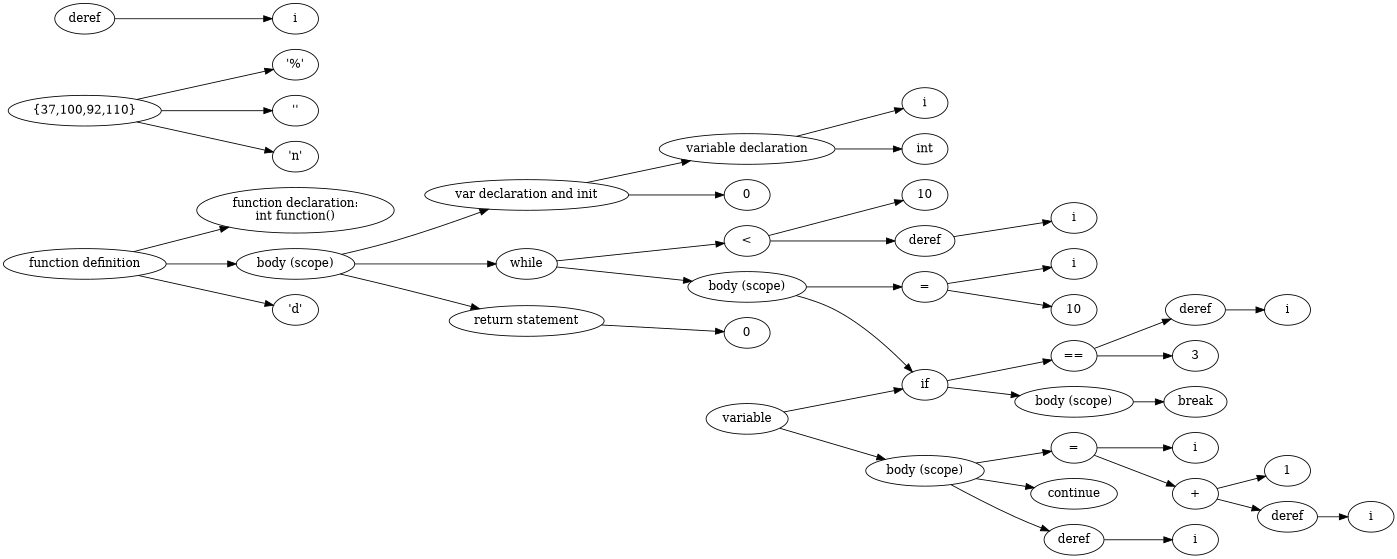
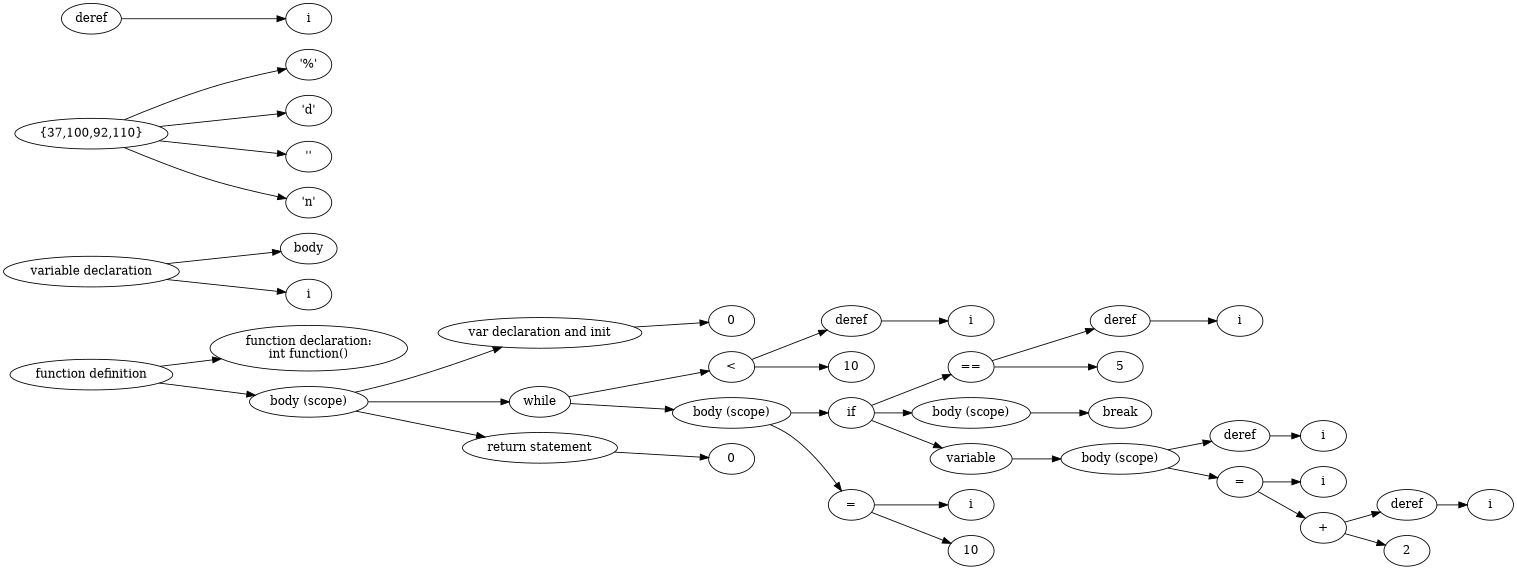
(925, 149) -> (309, 249)
(634, 173) -> none
(202, 289) -> (218, 120)
(1195, 356) -> (1120, 367)
(839, 401) -> (903, 433)
(1287, 471) -> (1407, 551)
(1074, 494) -> none
